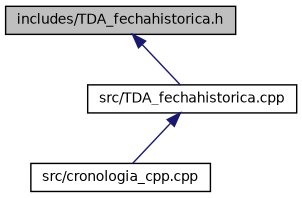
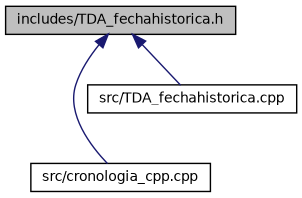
(151, 143) -> (74, 106)
